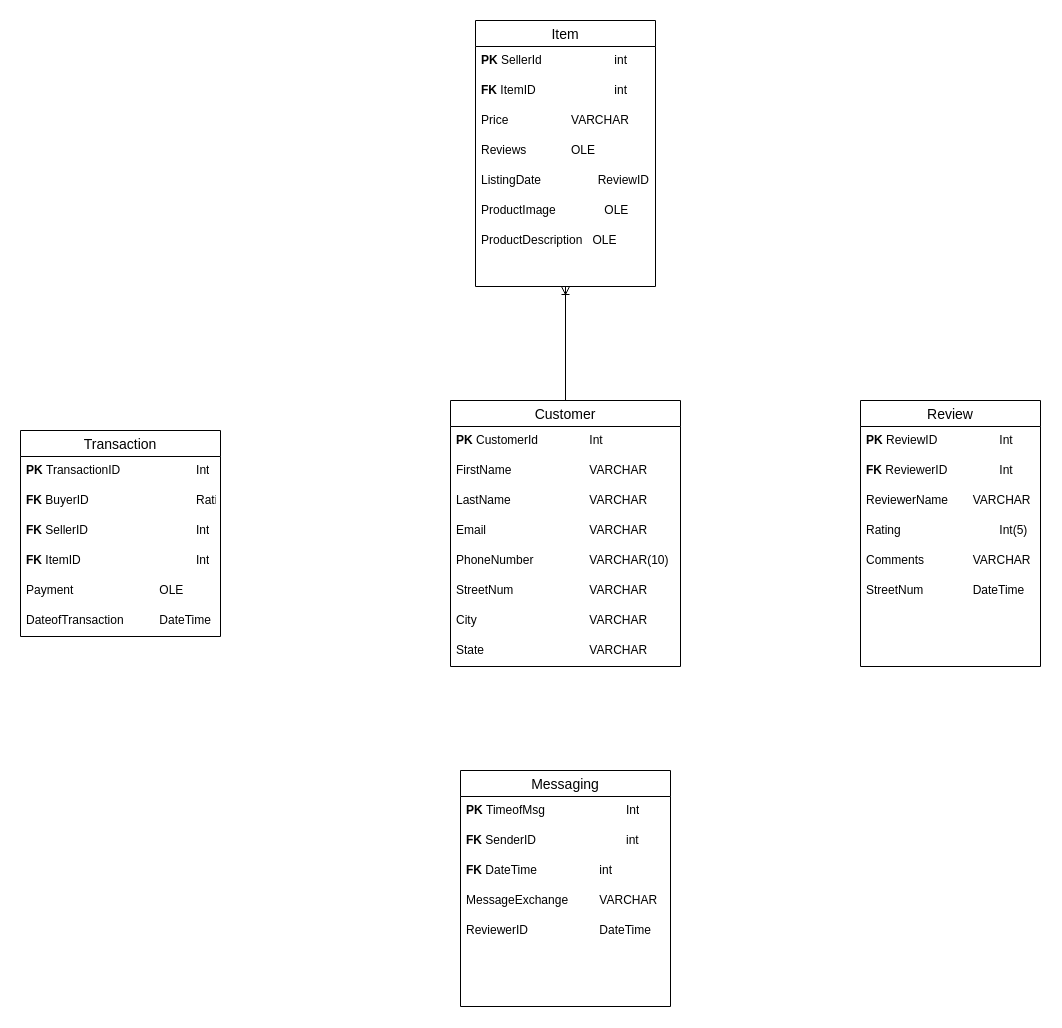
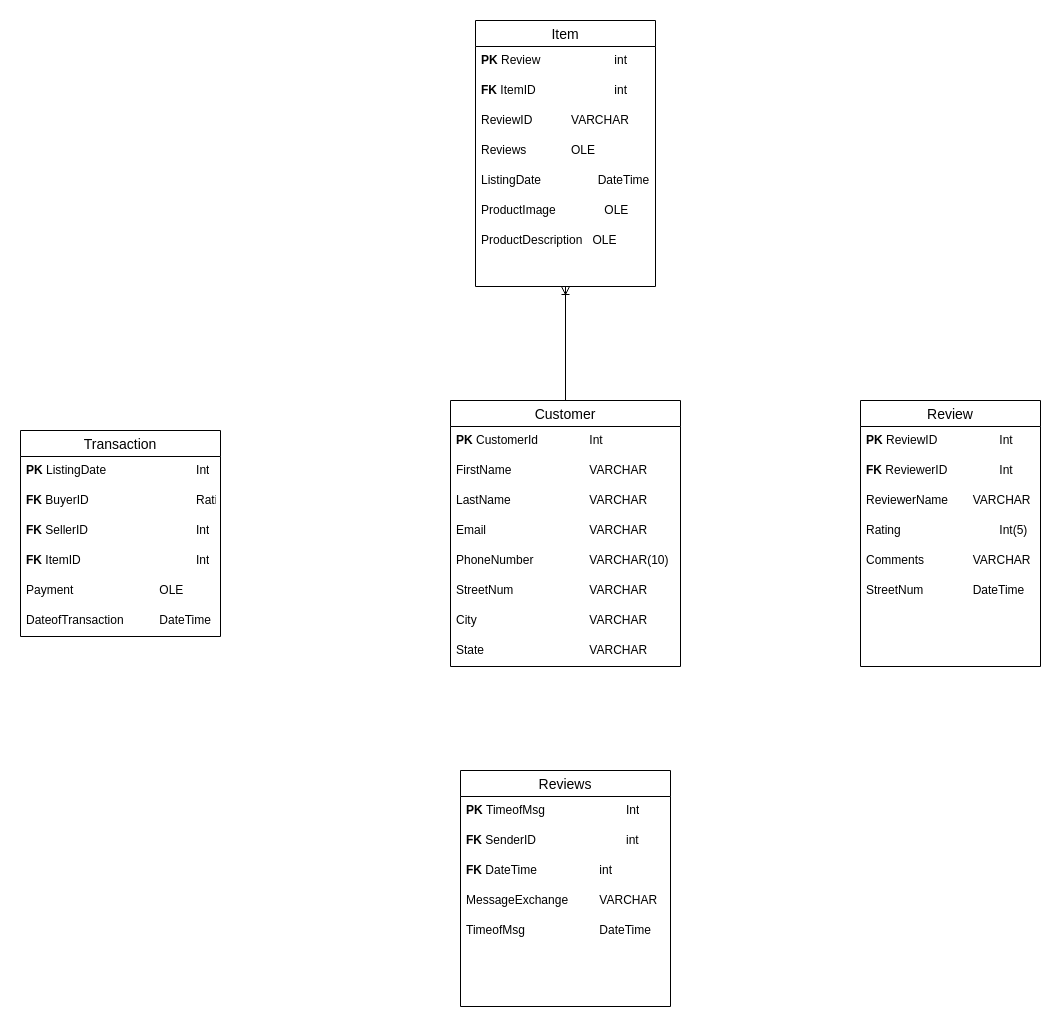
(534, 61) -> (529, 61)
(536, 121) -> (546, 121)
(567, 188) -> (567, 188)
(104, 471) -> (96, 471)
(565, 784) -> (565, 784)
(534, 931) -> (531, 931)
